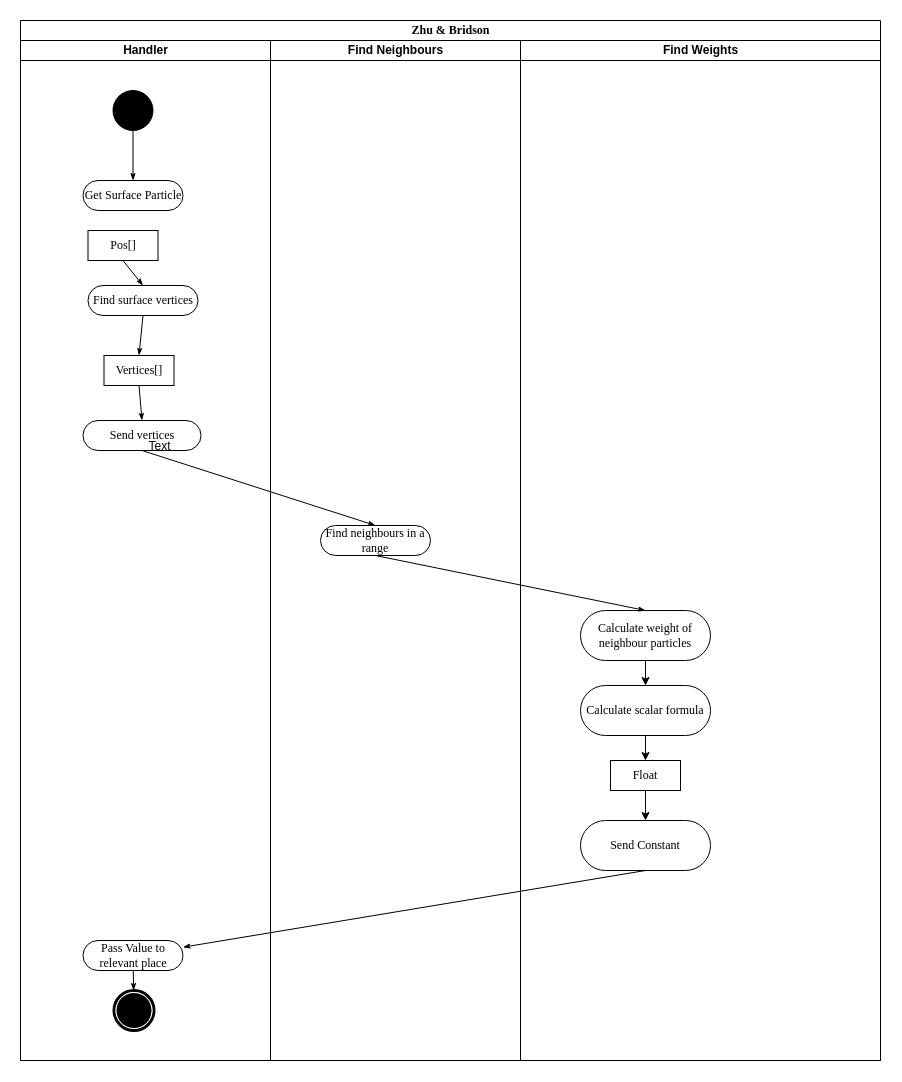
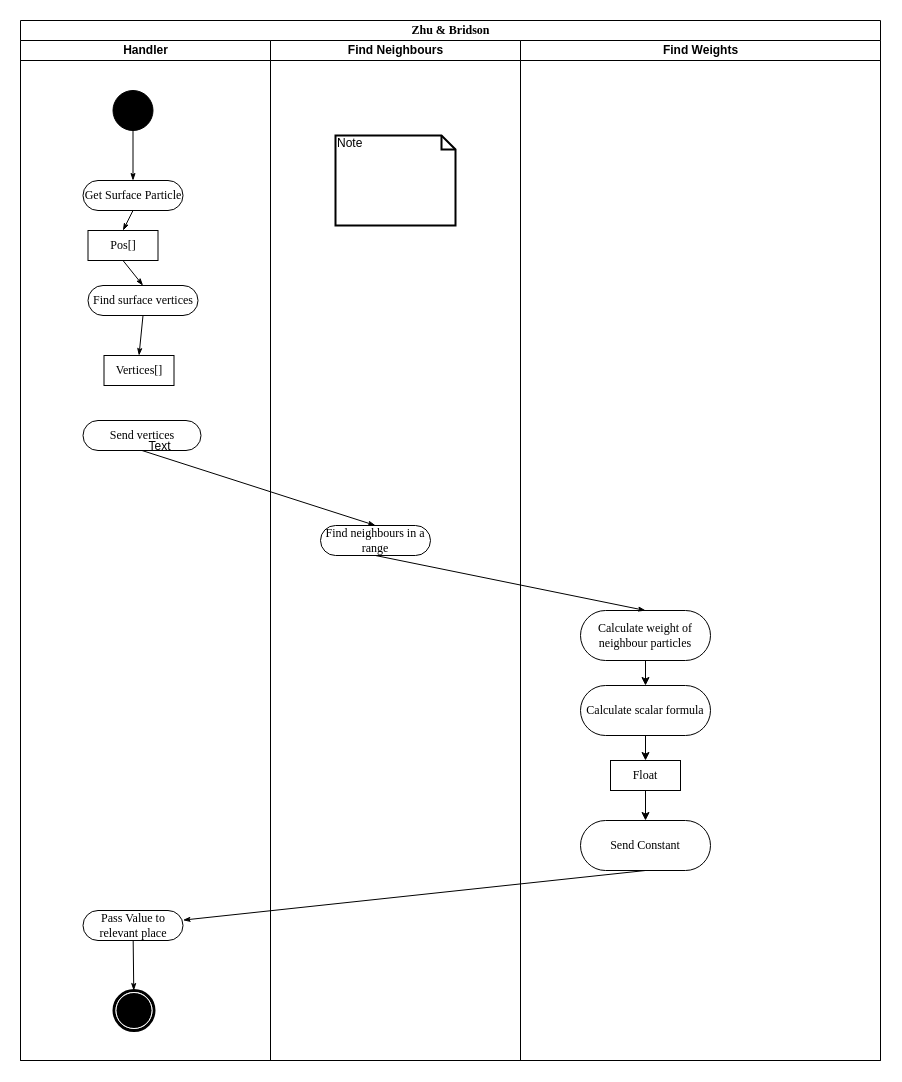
none -> (396, 181)
none -> (129, 218)
(140, 400) -> none
(133, 956) -> (133, 926)
